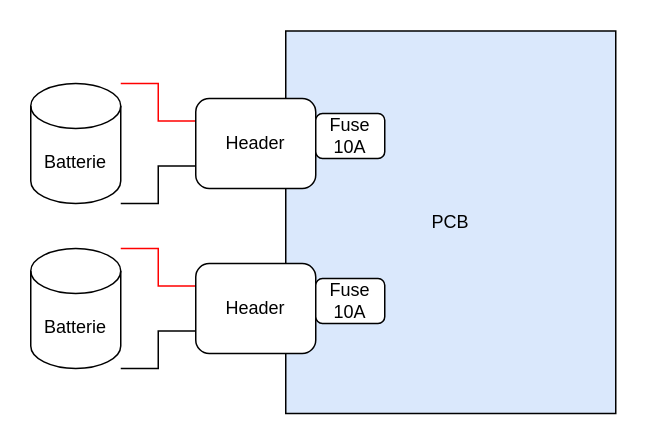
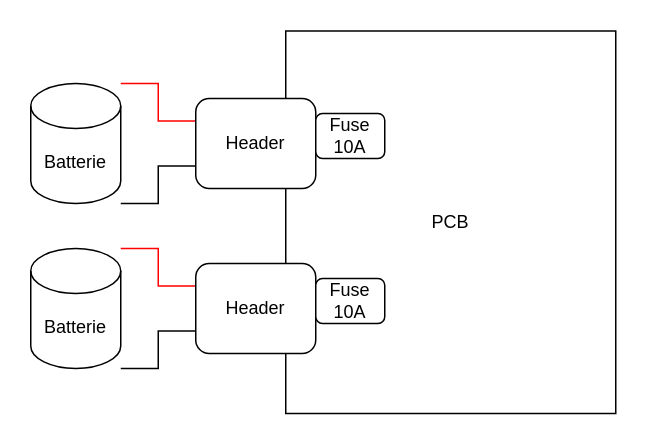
(451, 222) -> (451, 222)
